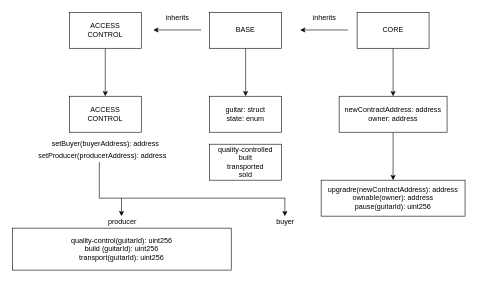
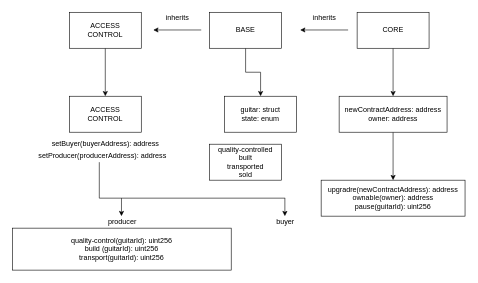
(246, 114) -> (261, 114)
